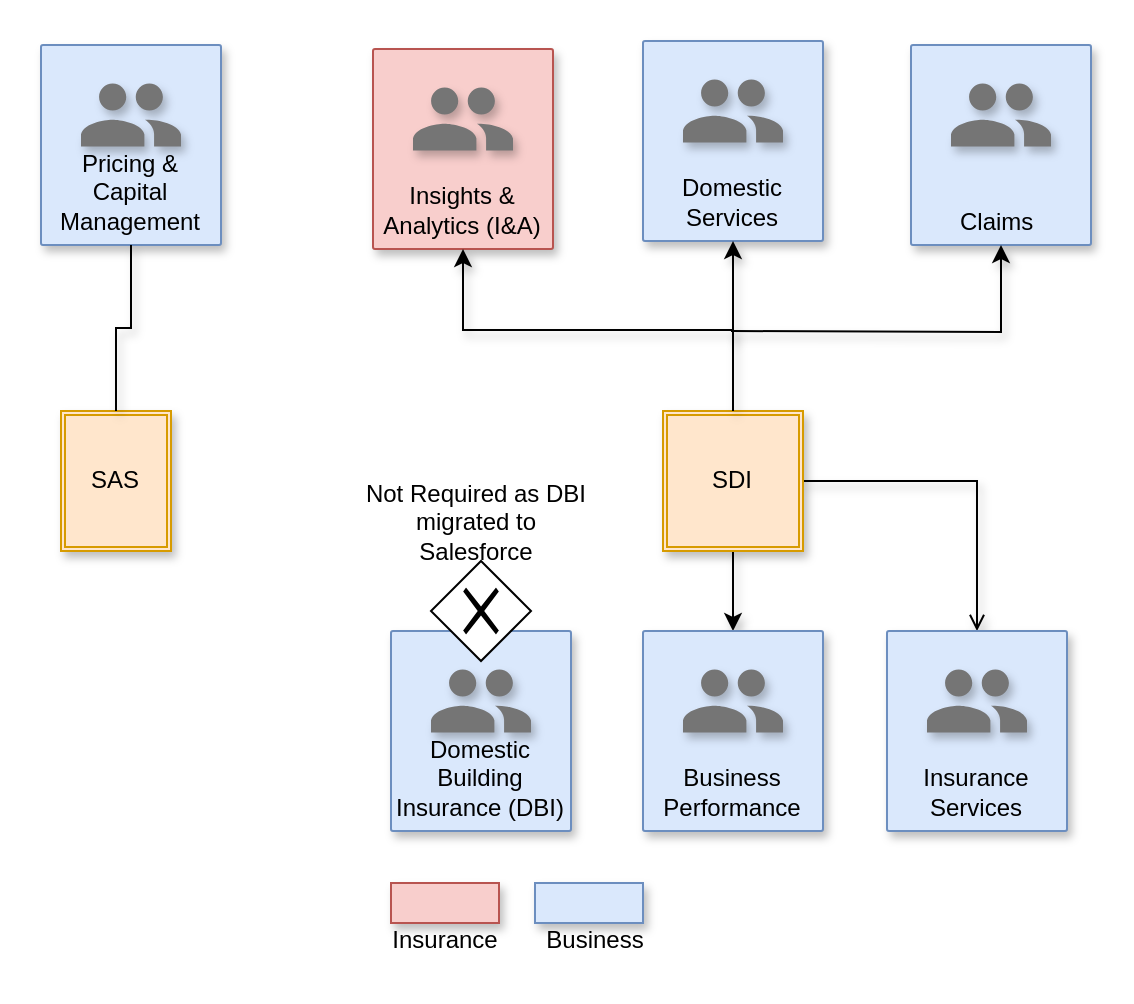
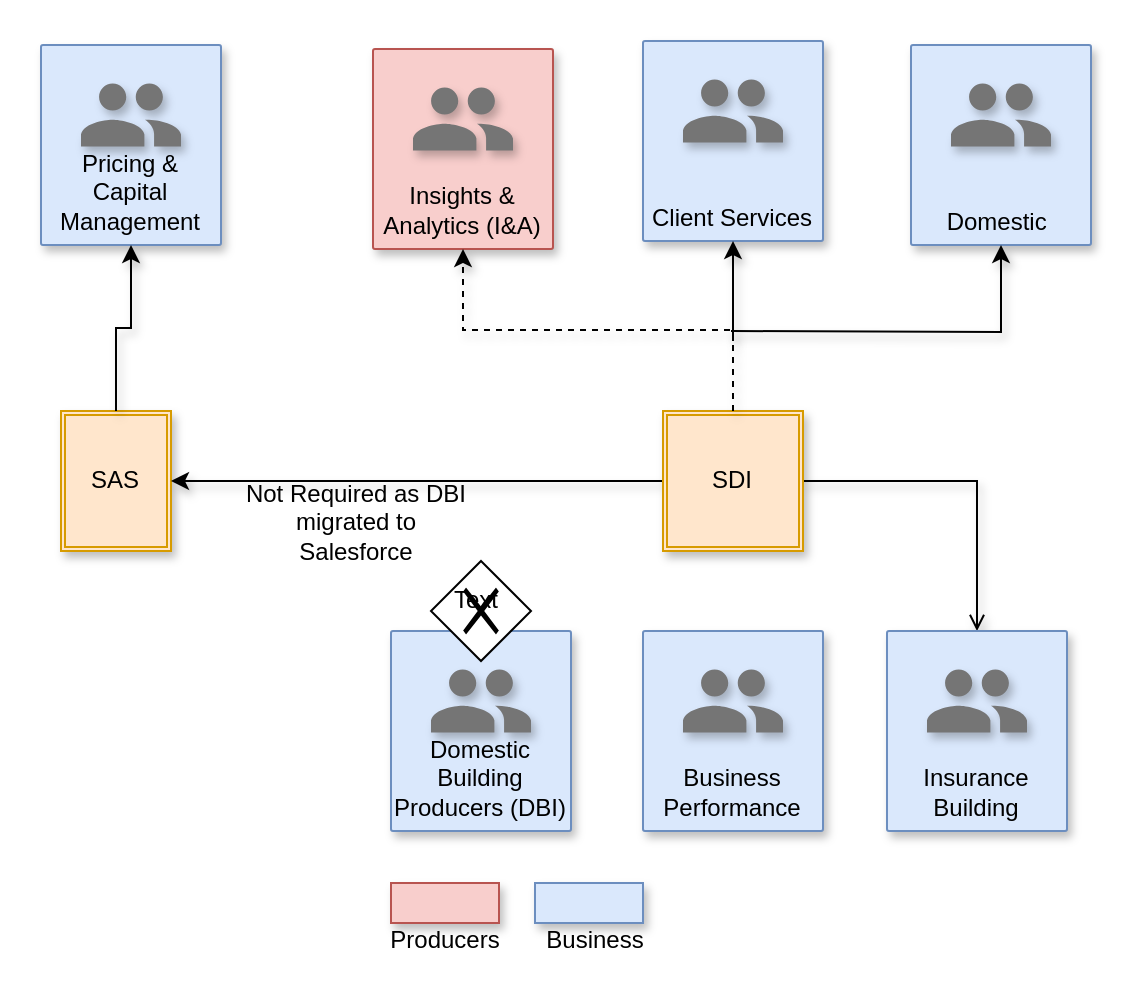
(733, 202) -> (733, 202)
(1001, 221) -> (1001, 221)
(131, 253) -> (131, 260)
(562, 330) -> (562, 330)
(477, 523) -> (357, 523)
(733, 584) -> (424, 481)
none -> (477, 601)
(481, 778) -> (481, 778)
(977, 792) -> (977, 792)
(446, 941) -> (446, 941)
